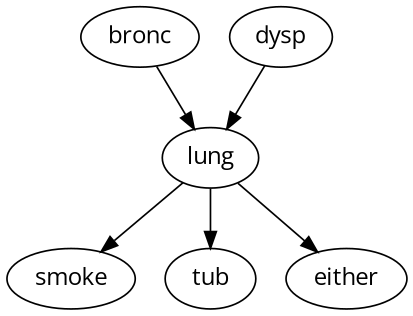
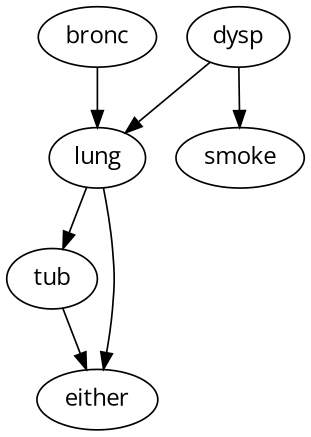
(149, 212) -> (239, 89)
none -> (72, 331)
